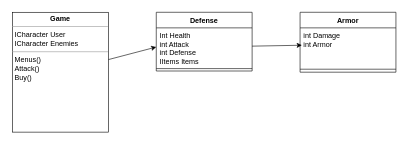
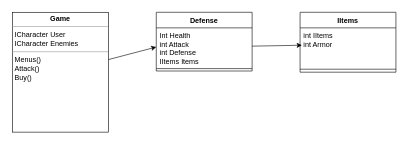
(348, 20) -> (348, 20)
(322, 36) -> (322, 36)
